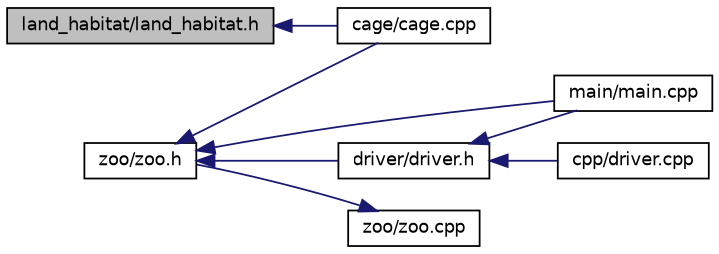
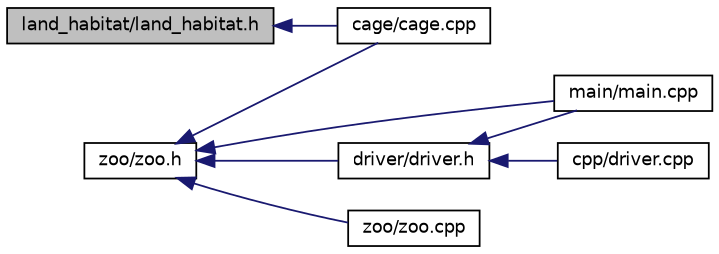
(279, 183) -> (270, 205)
